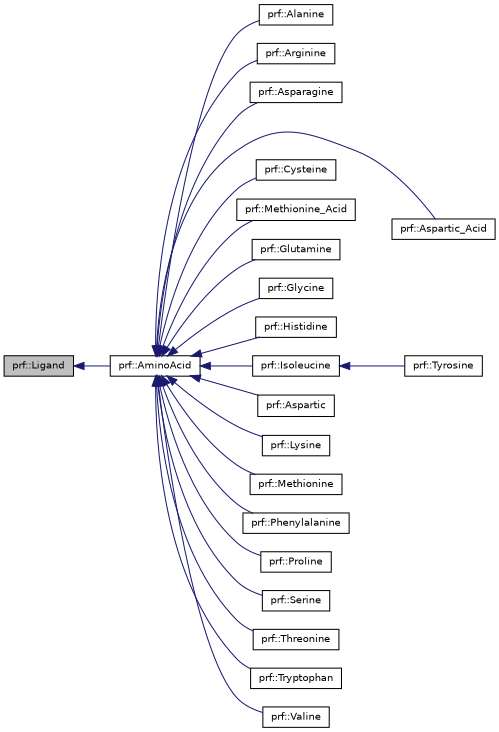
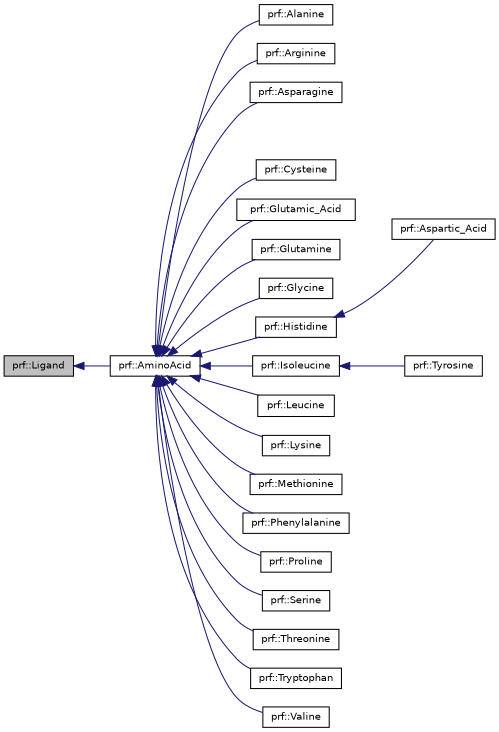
(243, 147) -> (392, 281)
(296, 210) -> (296, 210)
(296, 406) -> (296, 406)
